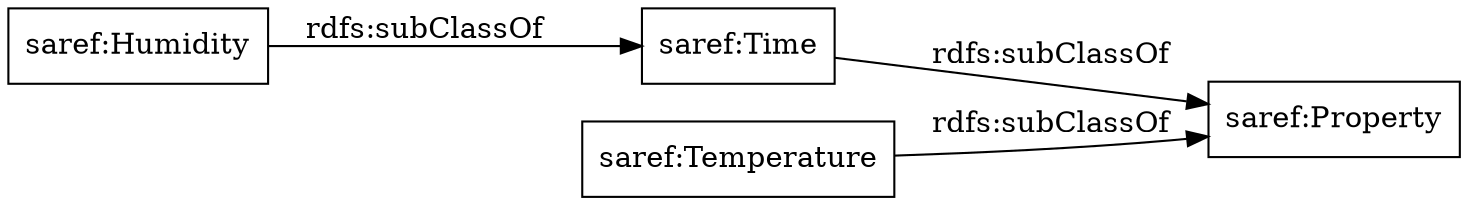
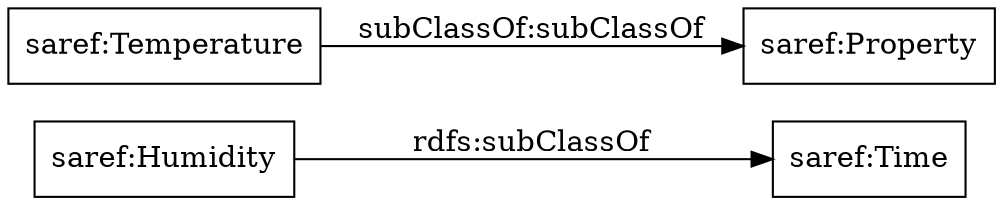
(1011, 80) -> none
(1051, 125) -> (532, 30)
